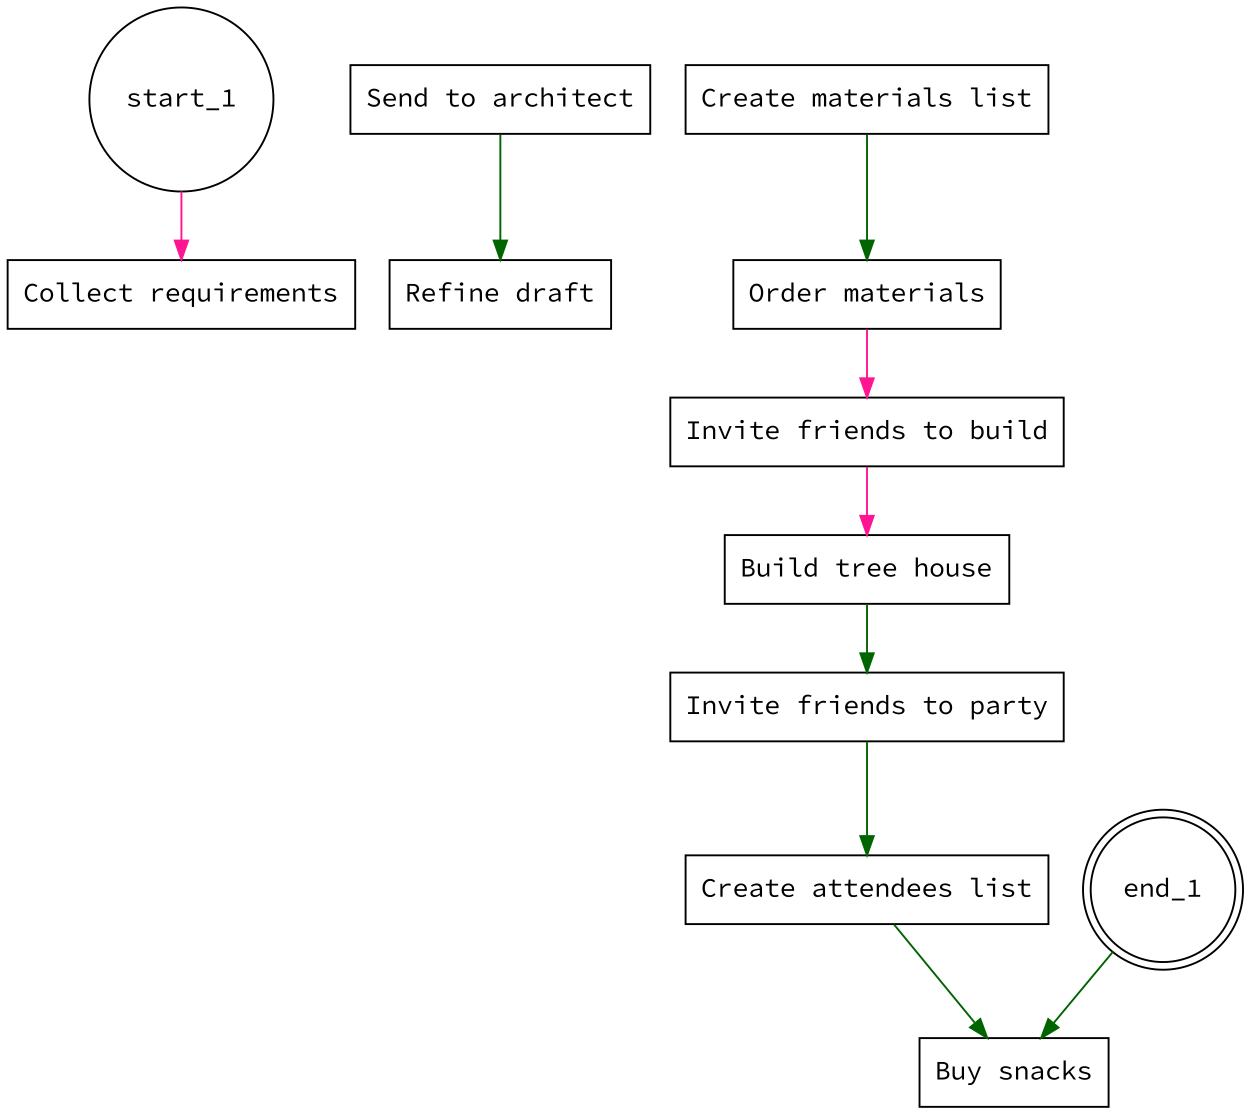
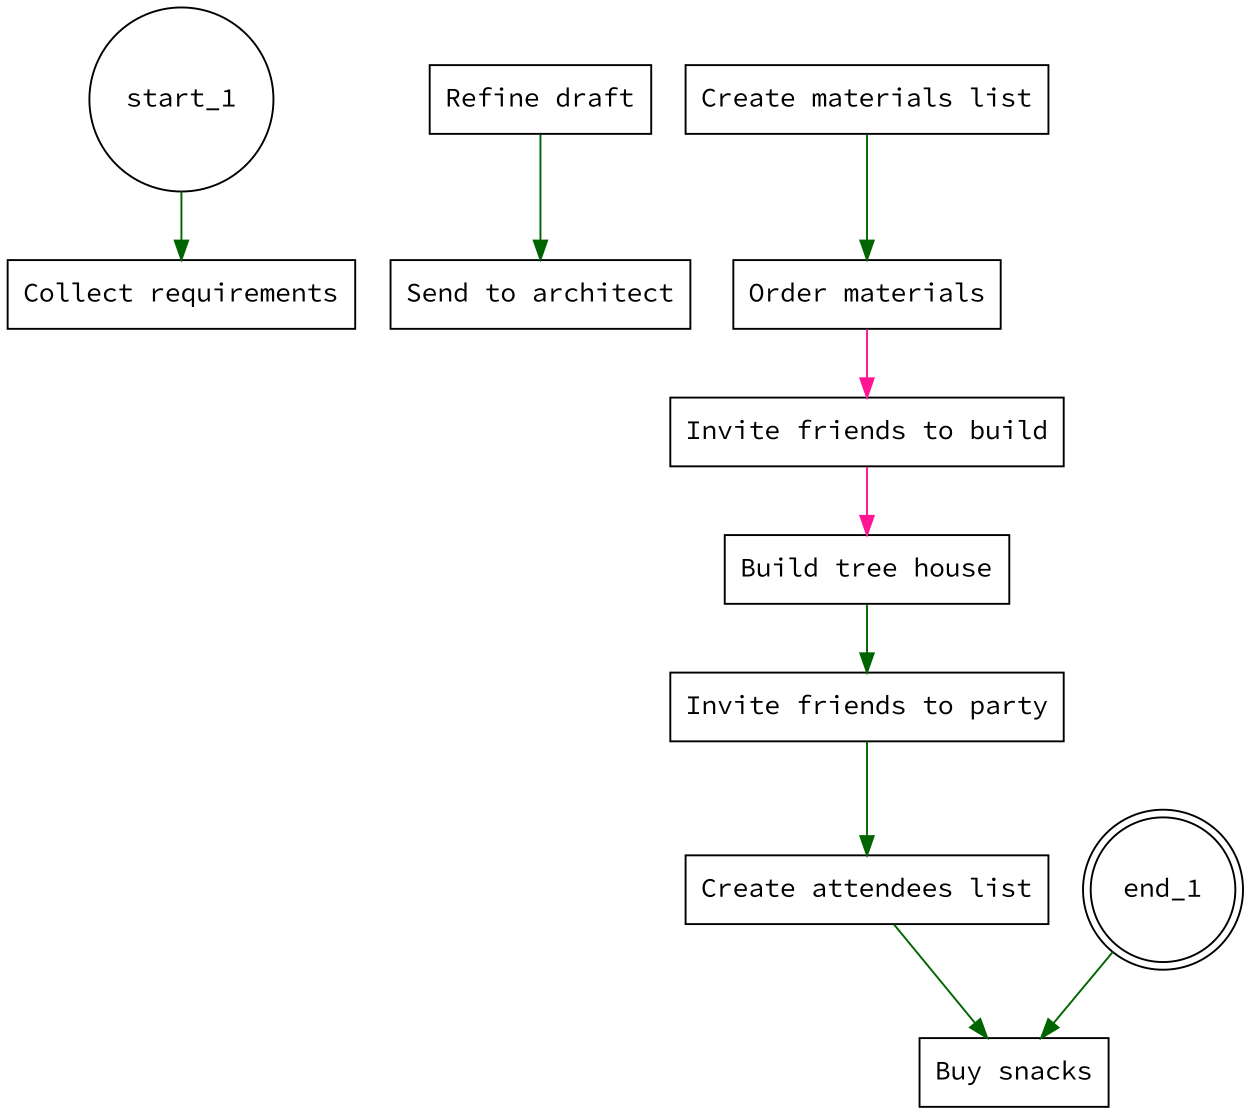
(500, 187) -> (540, 187)
(181, 216) -> (181, 216)
